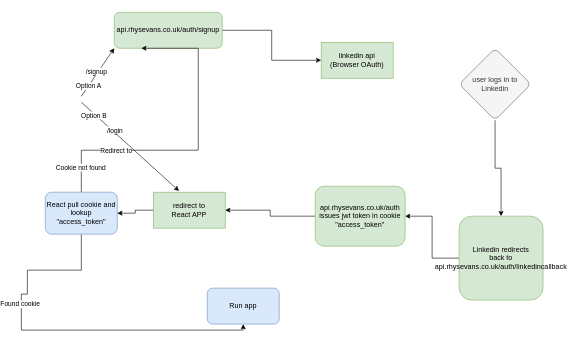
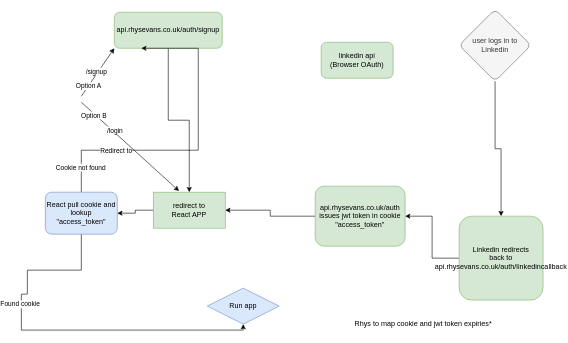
(271, 30) -> (168, 119)
(357, 60) -> (357, 60)
(495, 84) -> (495, 45)
(243, 306) -> (243, 306)
none -> (423, 324)
